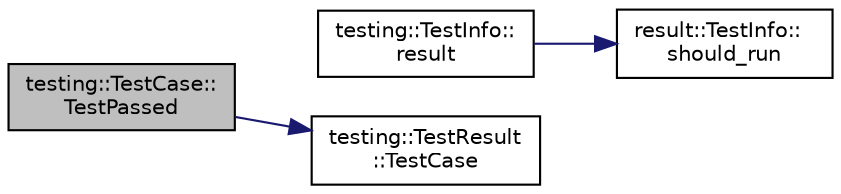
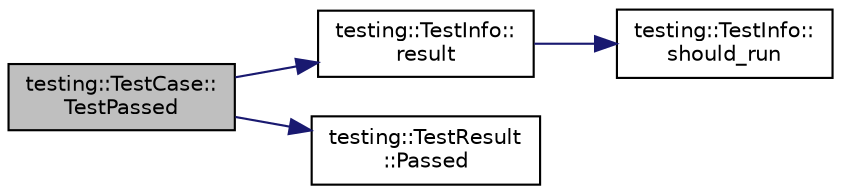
(725, 44) -> (725, 44)
none -> (266, 72)
(426, 150) -> (426, 150)
